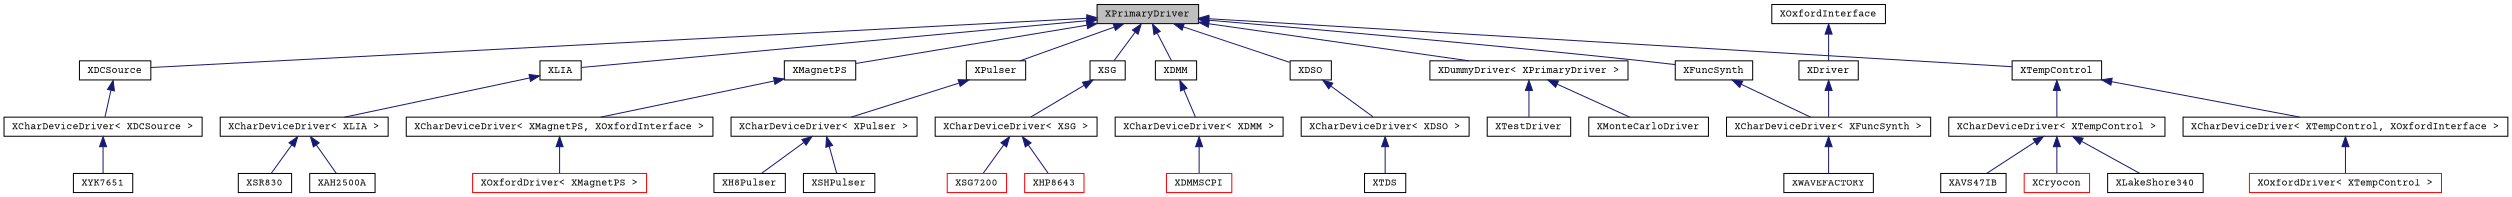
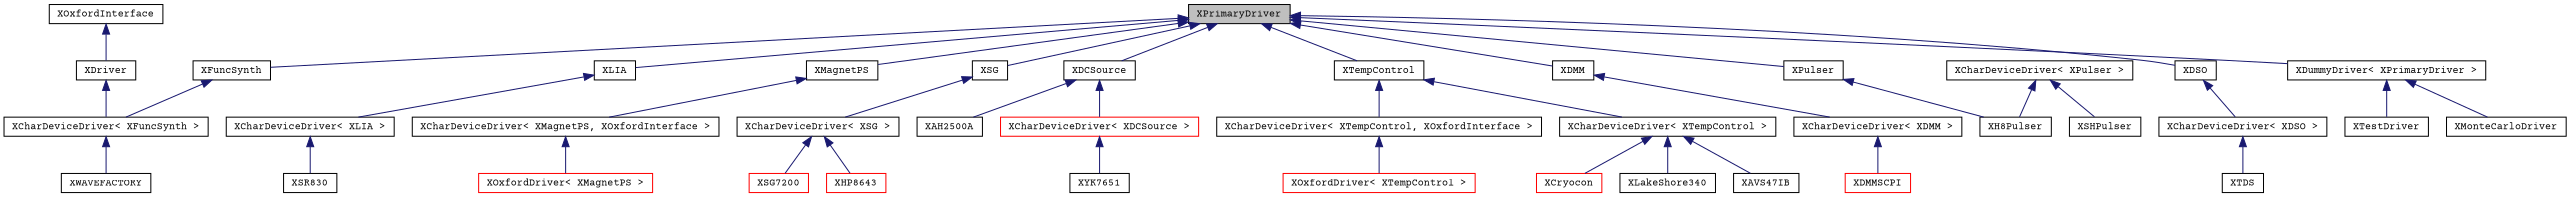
(905, 100) -> (1918, 100)
(103, 127) -> (1100, 127)
(326, 159) -> (1020, 100)
